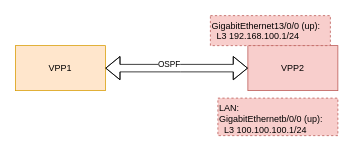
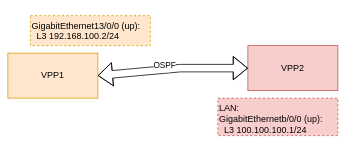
none -> (90, 30)
(270, 30) -> none
(60, 68) -> (53, 75)
